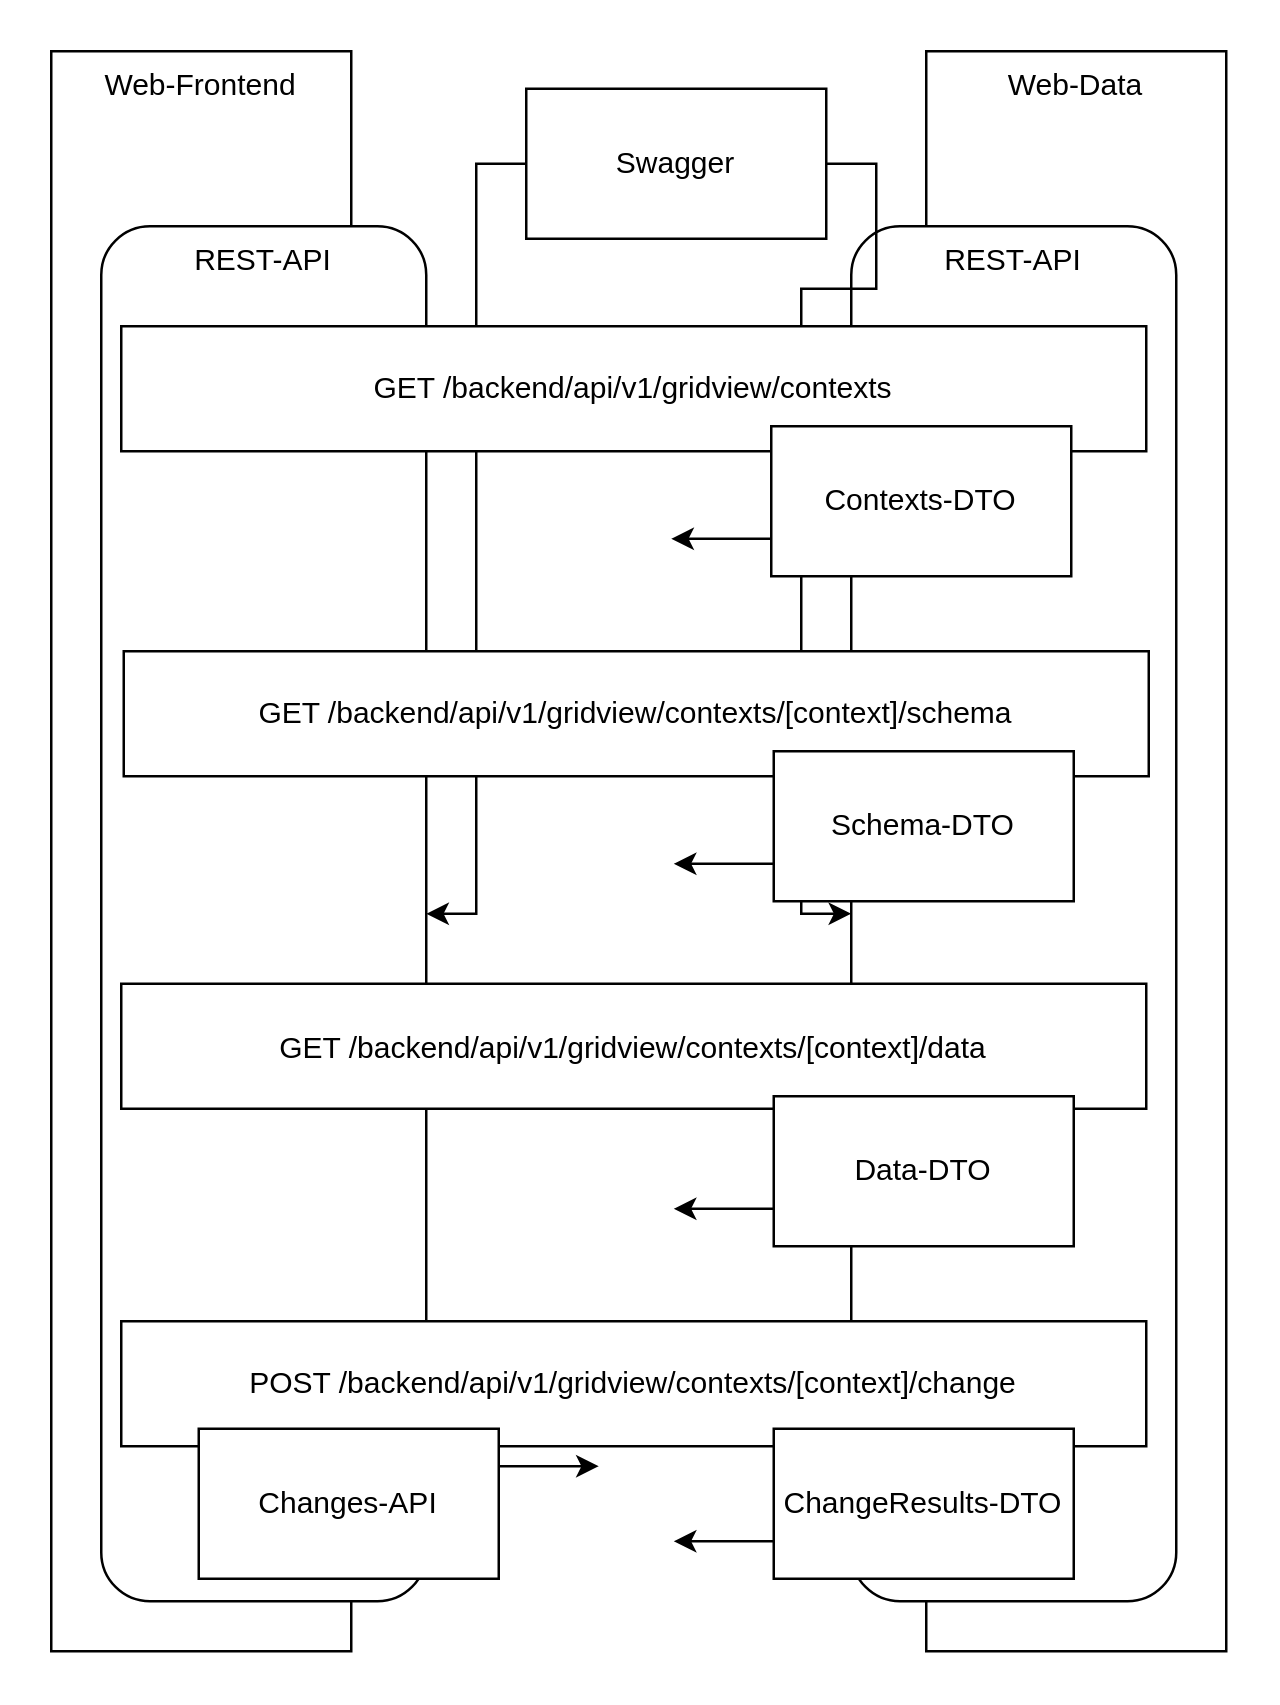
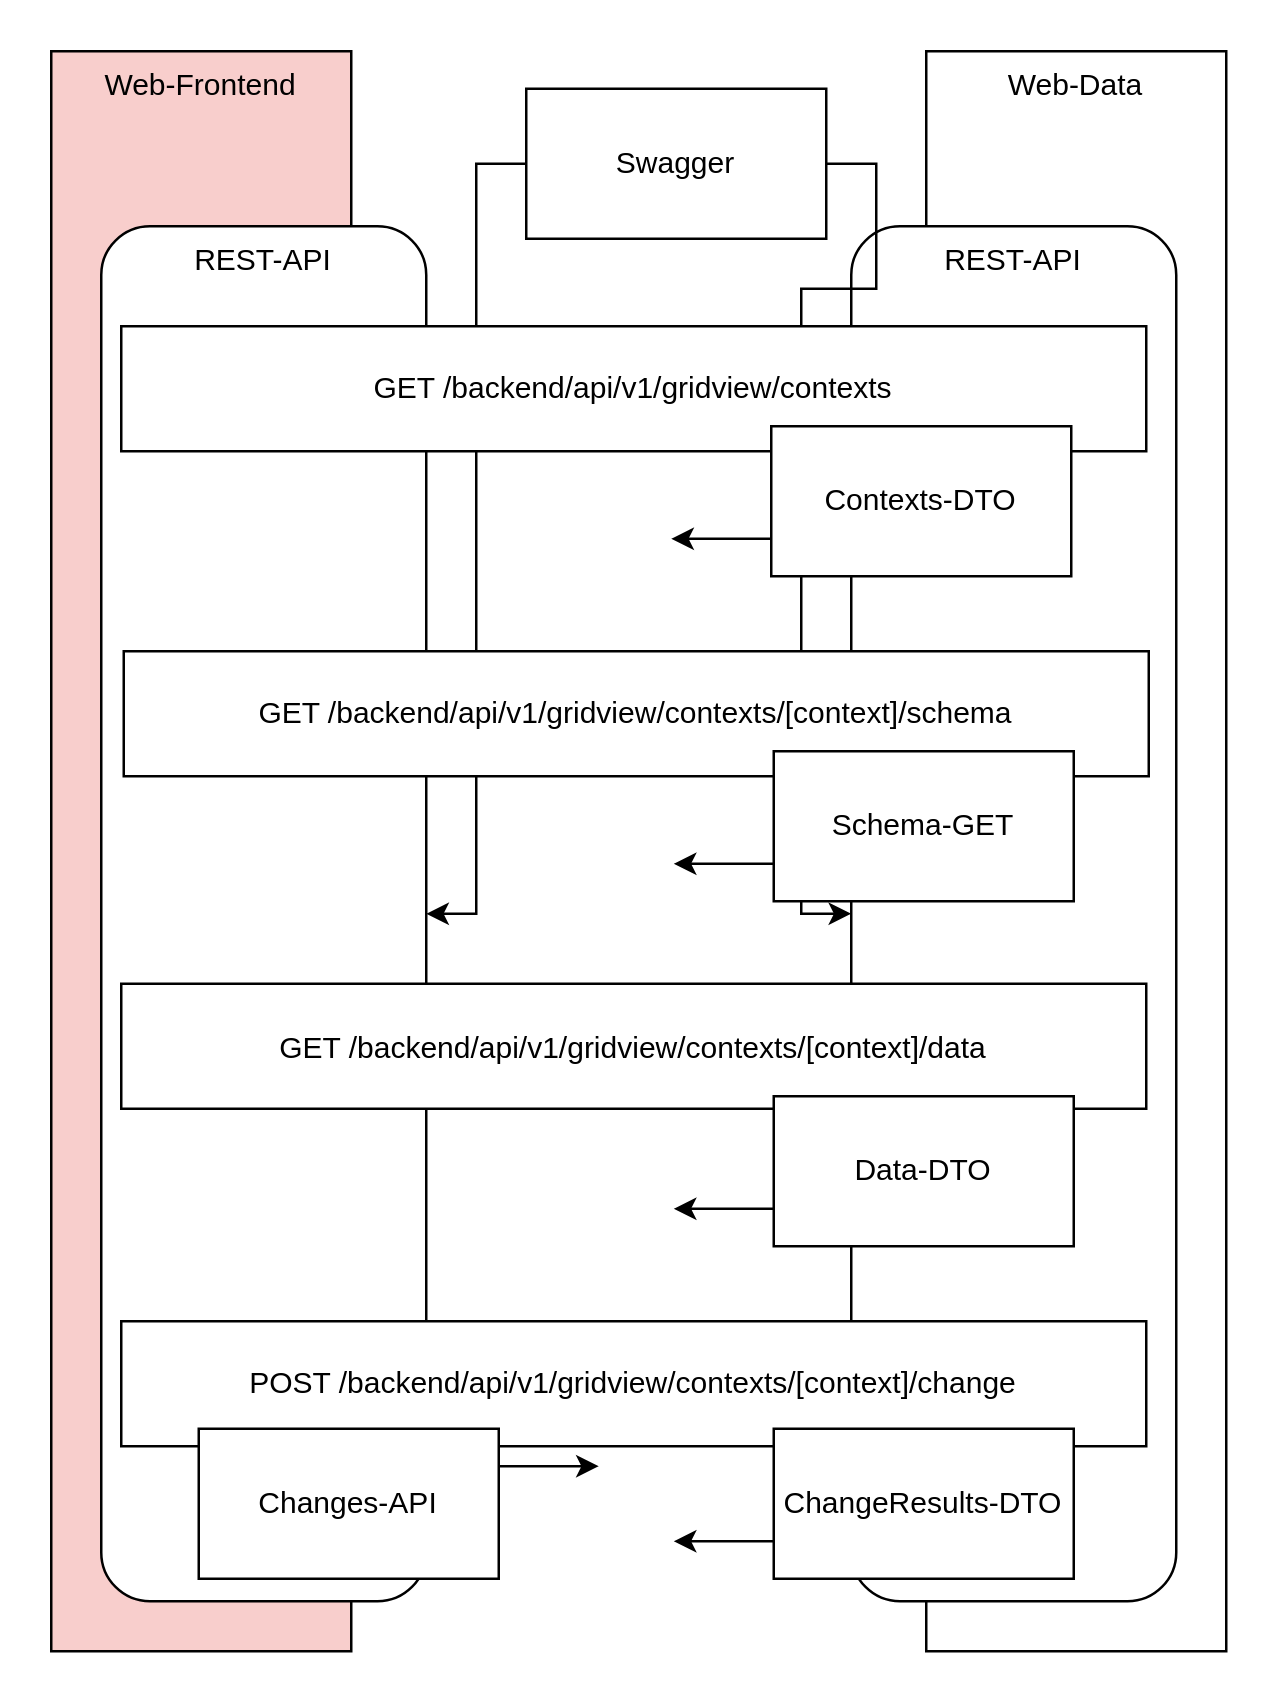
(201, 87) -> (201, 87)
(924, 826) -> (924, 826)
